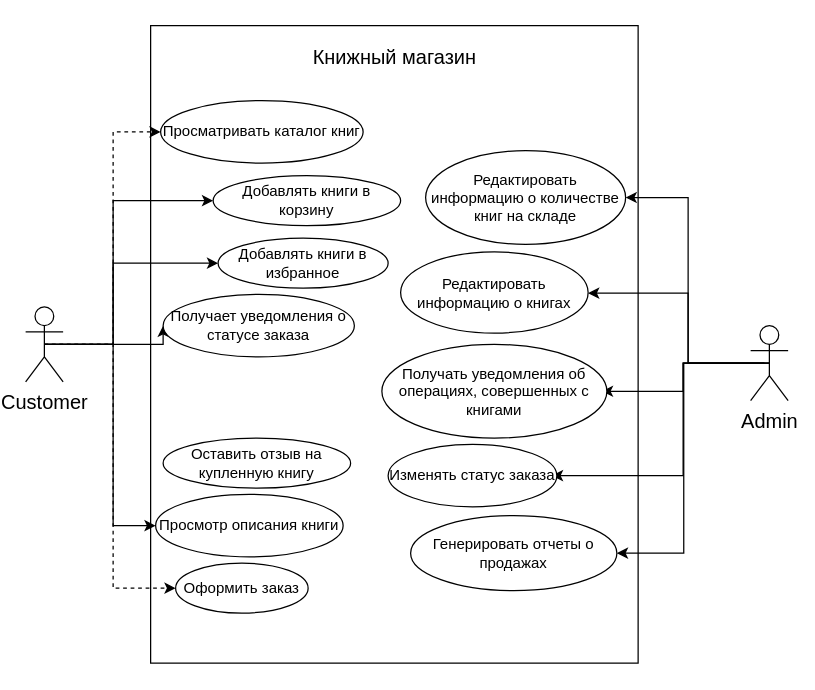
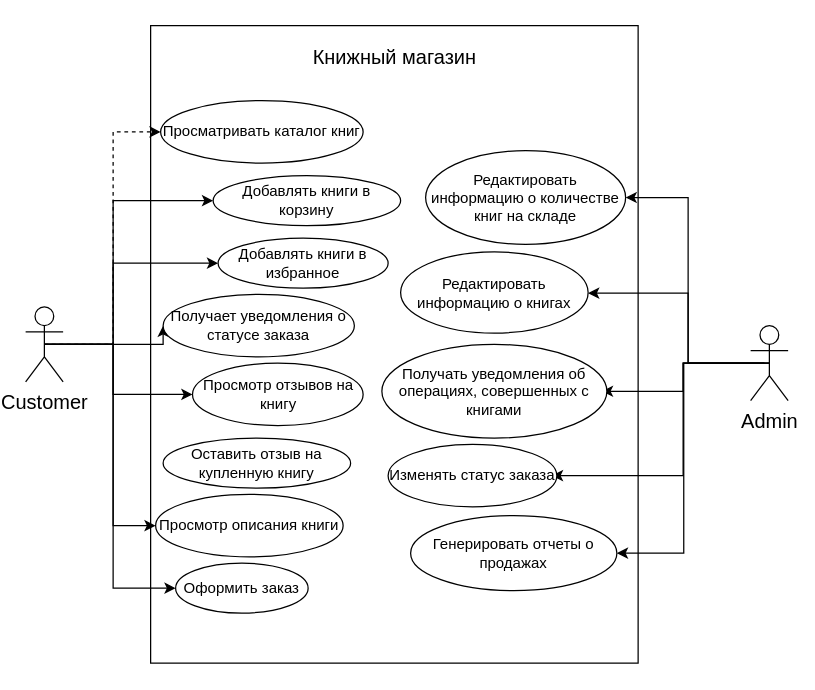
none -> (150, 394)
none -> (278, 394)
(113, 585) -> (113, 585)
